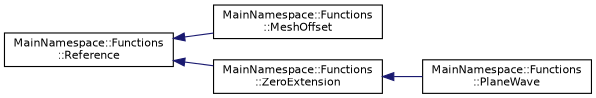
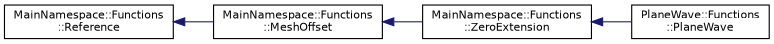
(199, 64) -> (408, 22)
(507, 77) -> (700, 22)
